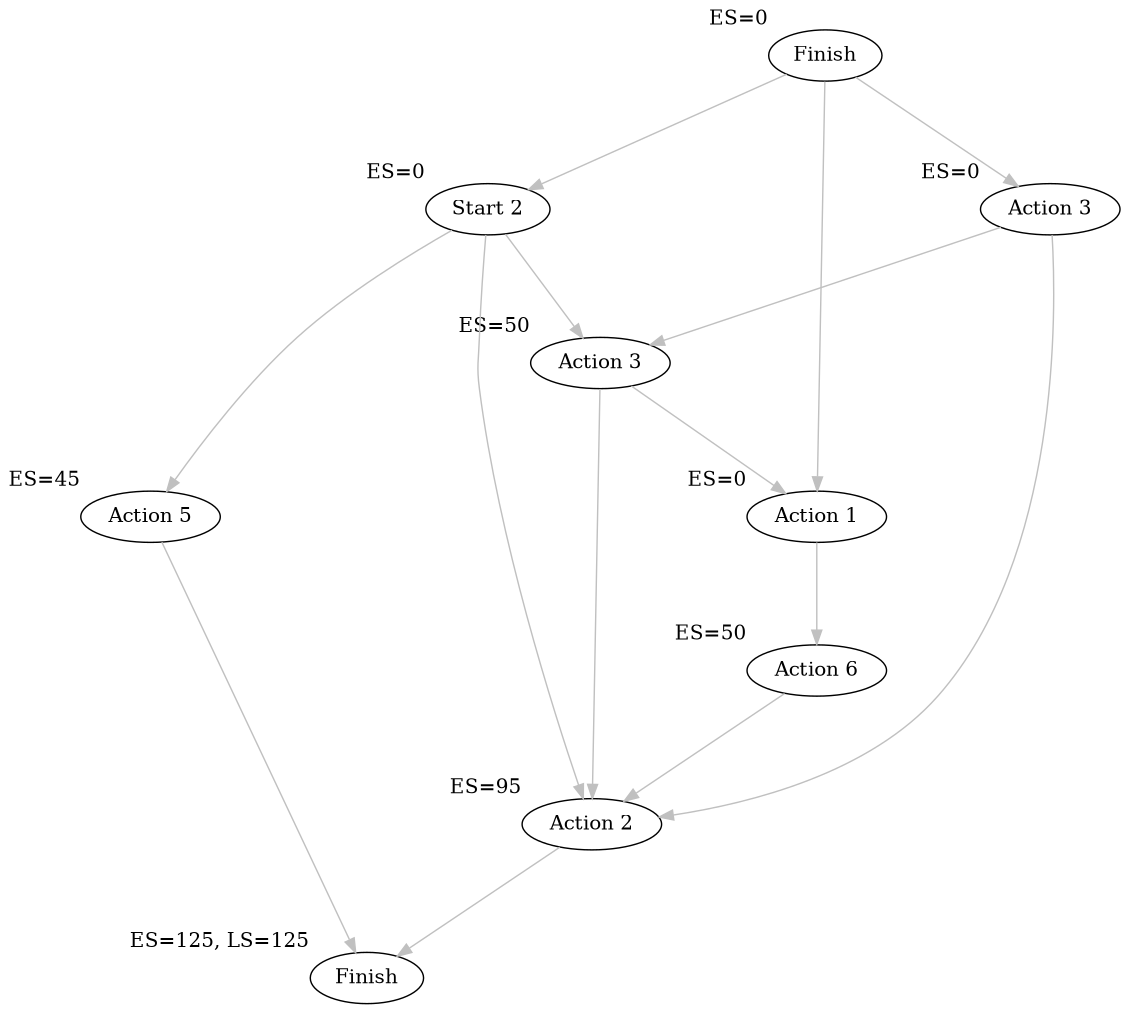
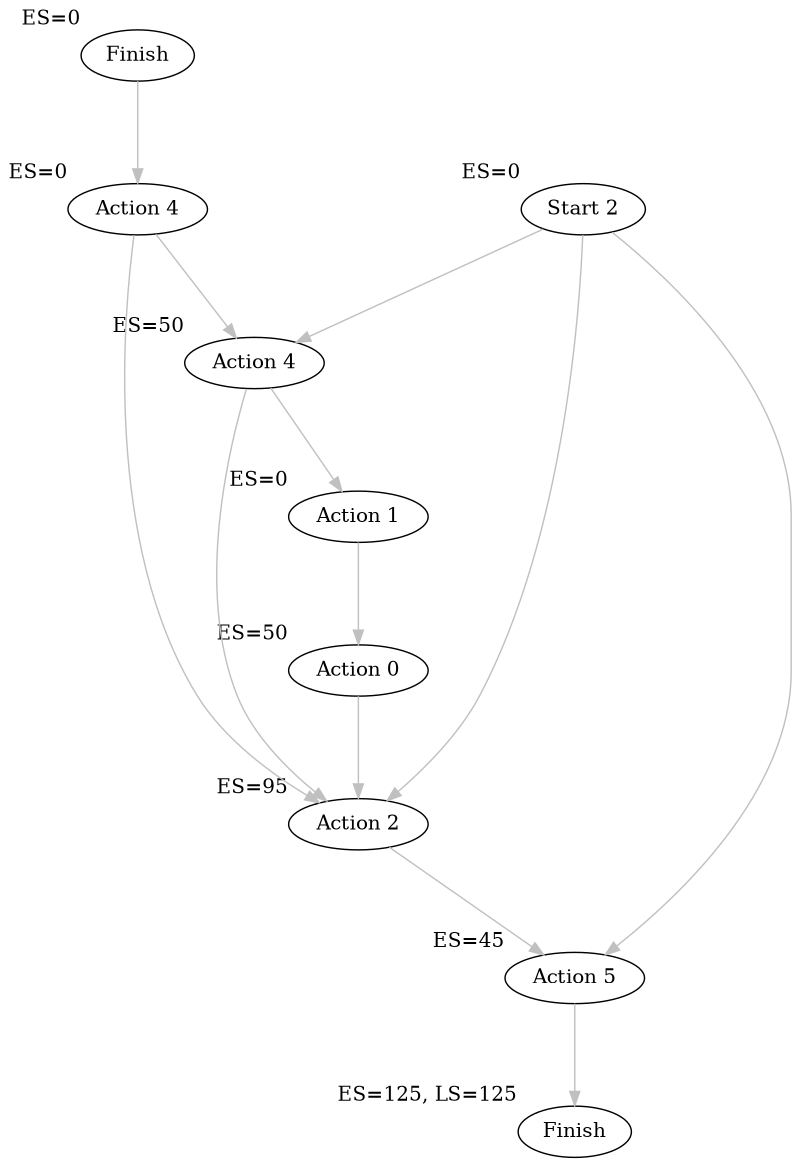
(664, 129) -> none
(1050, 209) -> (138, 209)
(821, 269) -> none
(600, 363) -> (254, 363)
(817, 671) -> (358, 671)
(485, 898) -> (461, 897)
